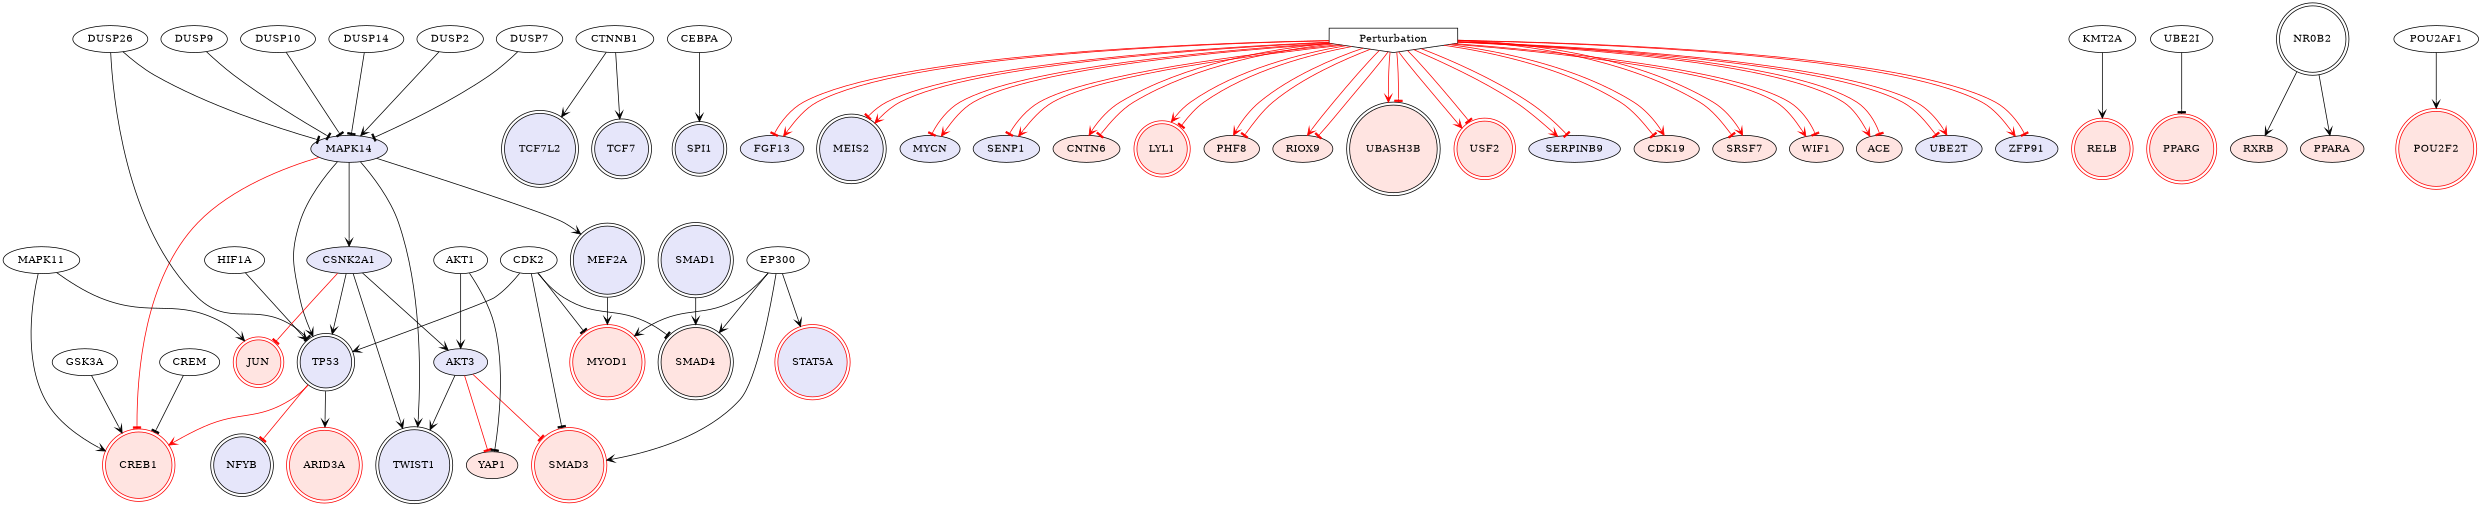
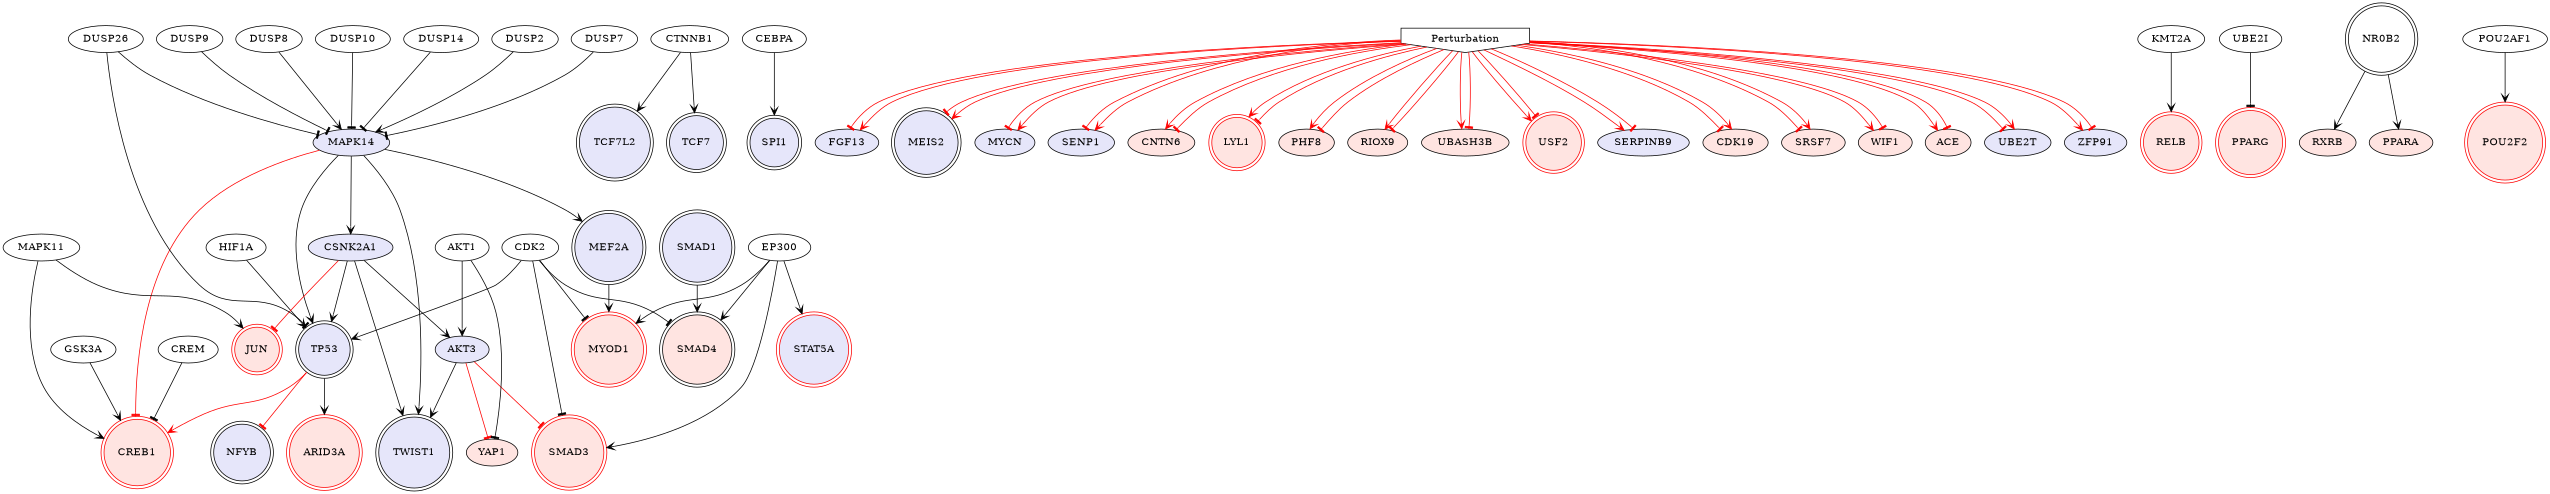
none -> (269, 39)
(1393, 149) -> (1465, 143)
